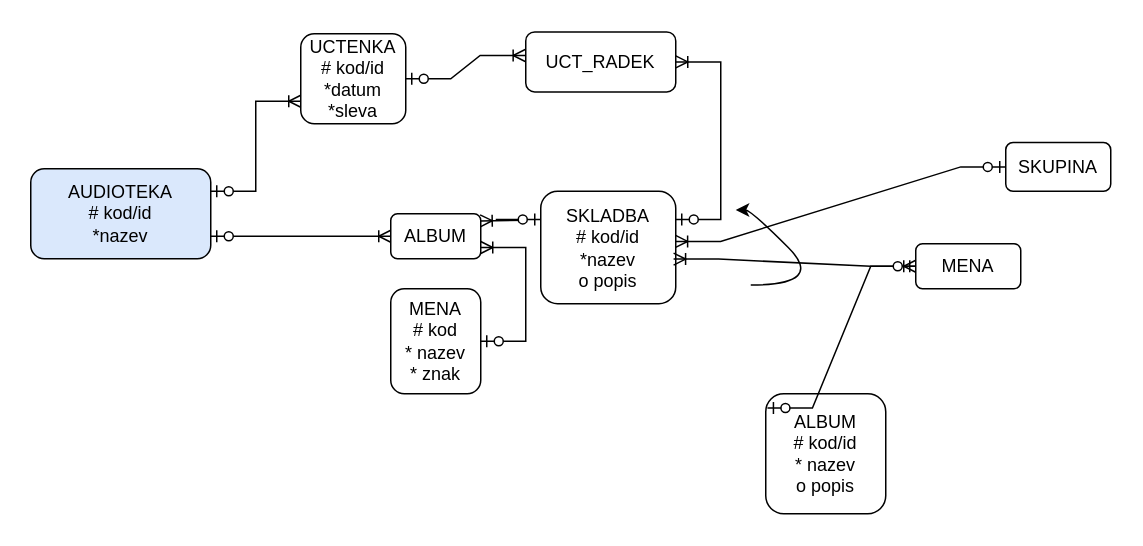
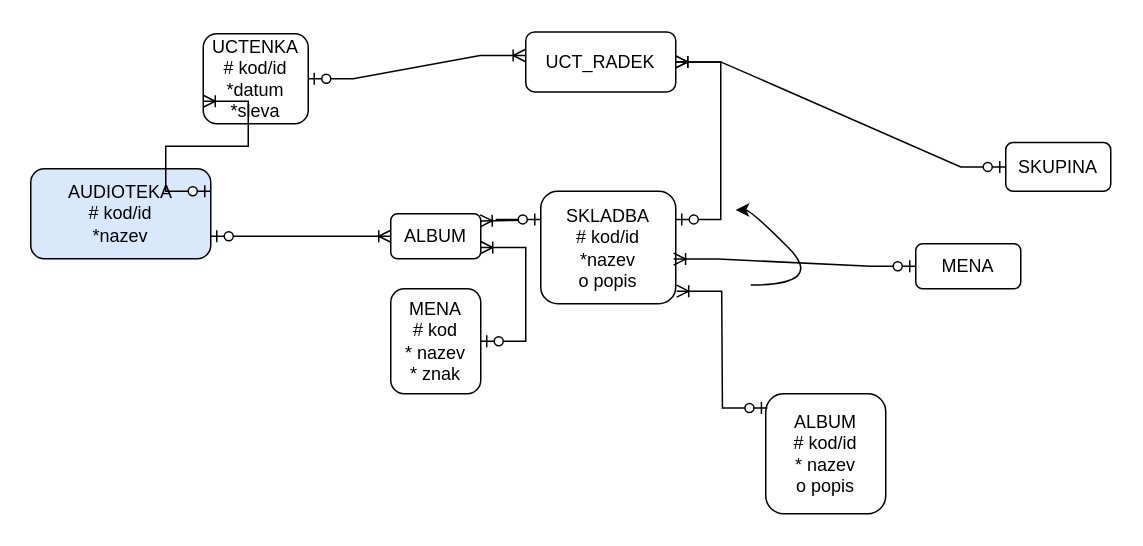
(353, 79) -> (256, 79)
(819, 211) -> (841, 115)
(833, 359) -> (722, 350)
